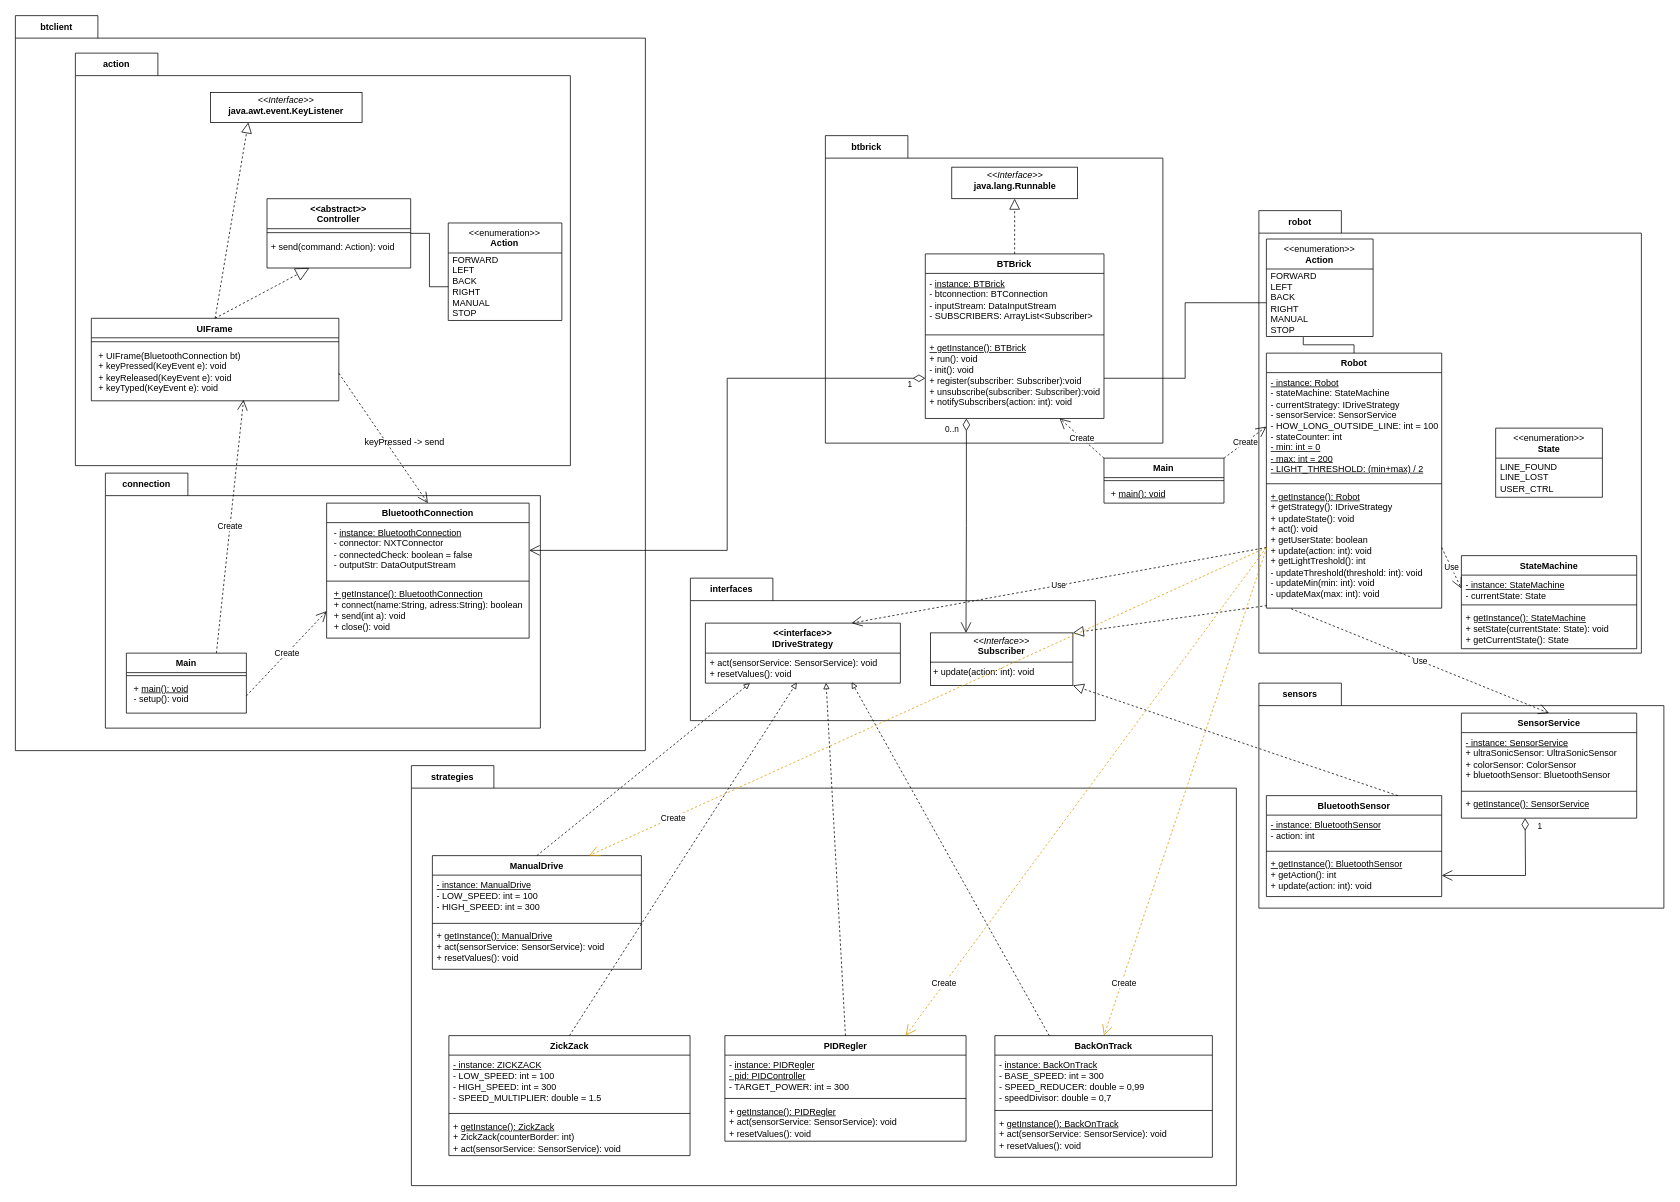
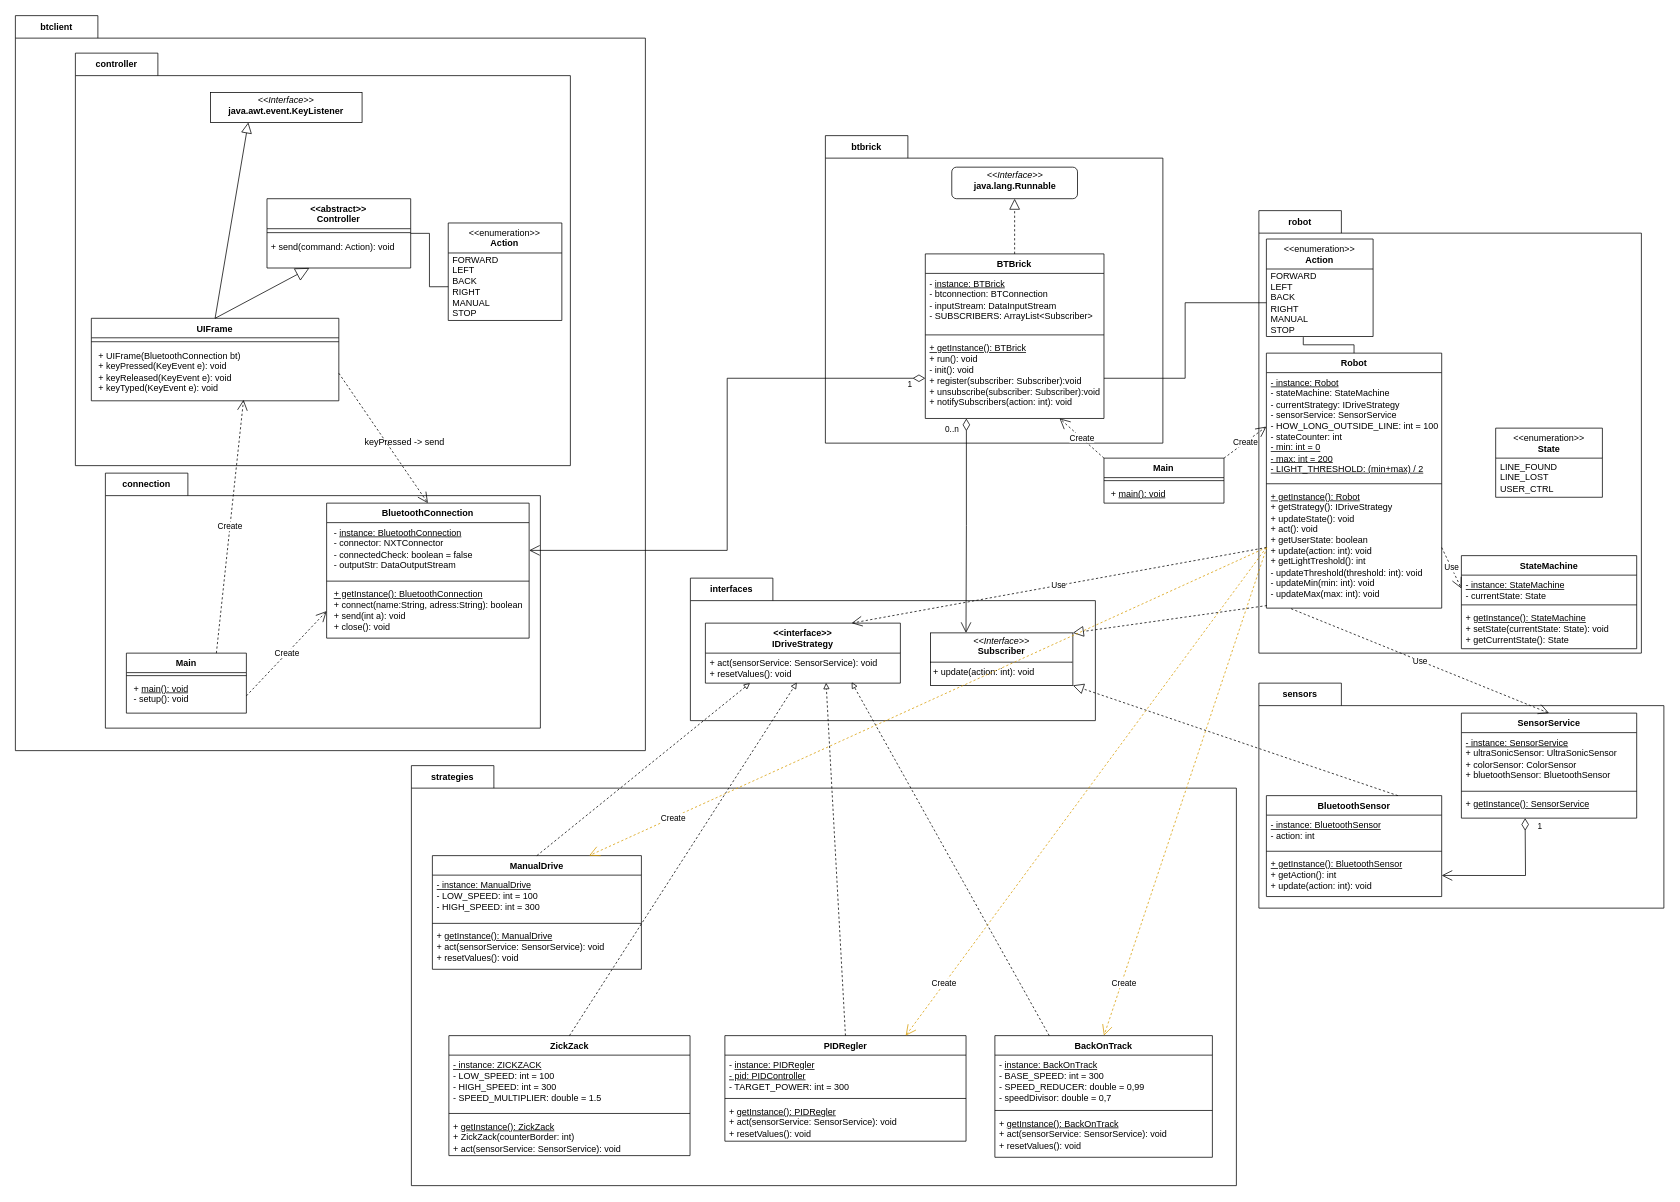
(117, 64) -> (117, 64)
(1015, 183) -> (1015, 183)
(231, 224) -> (231, 224)
(256, 296) -> (256, 296)
